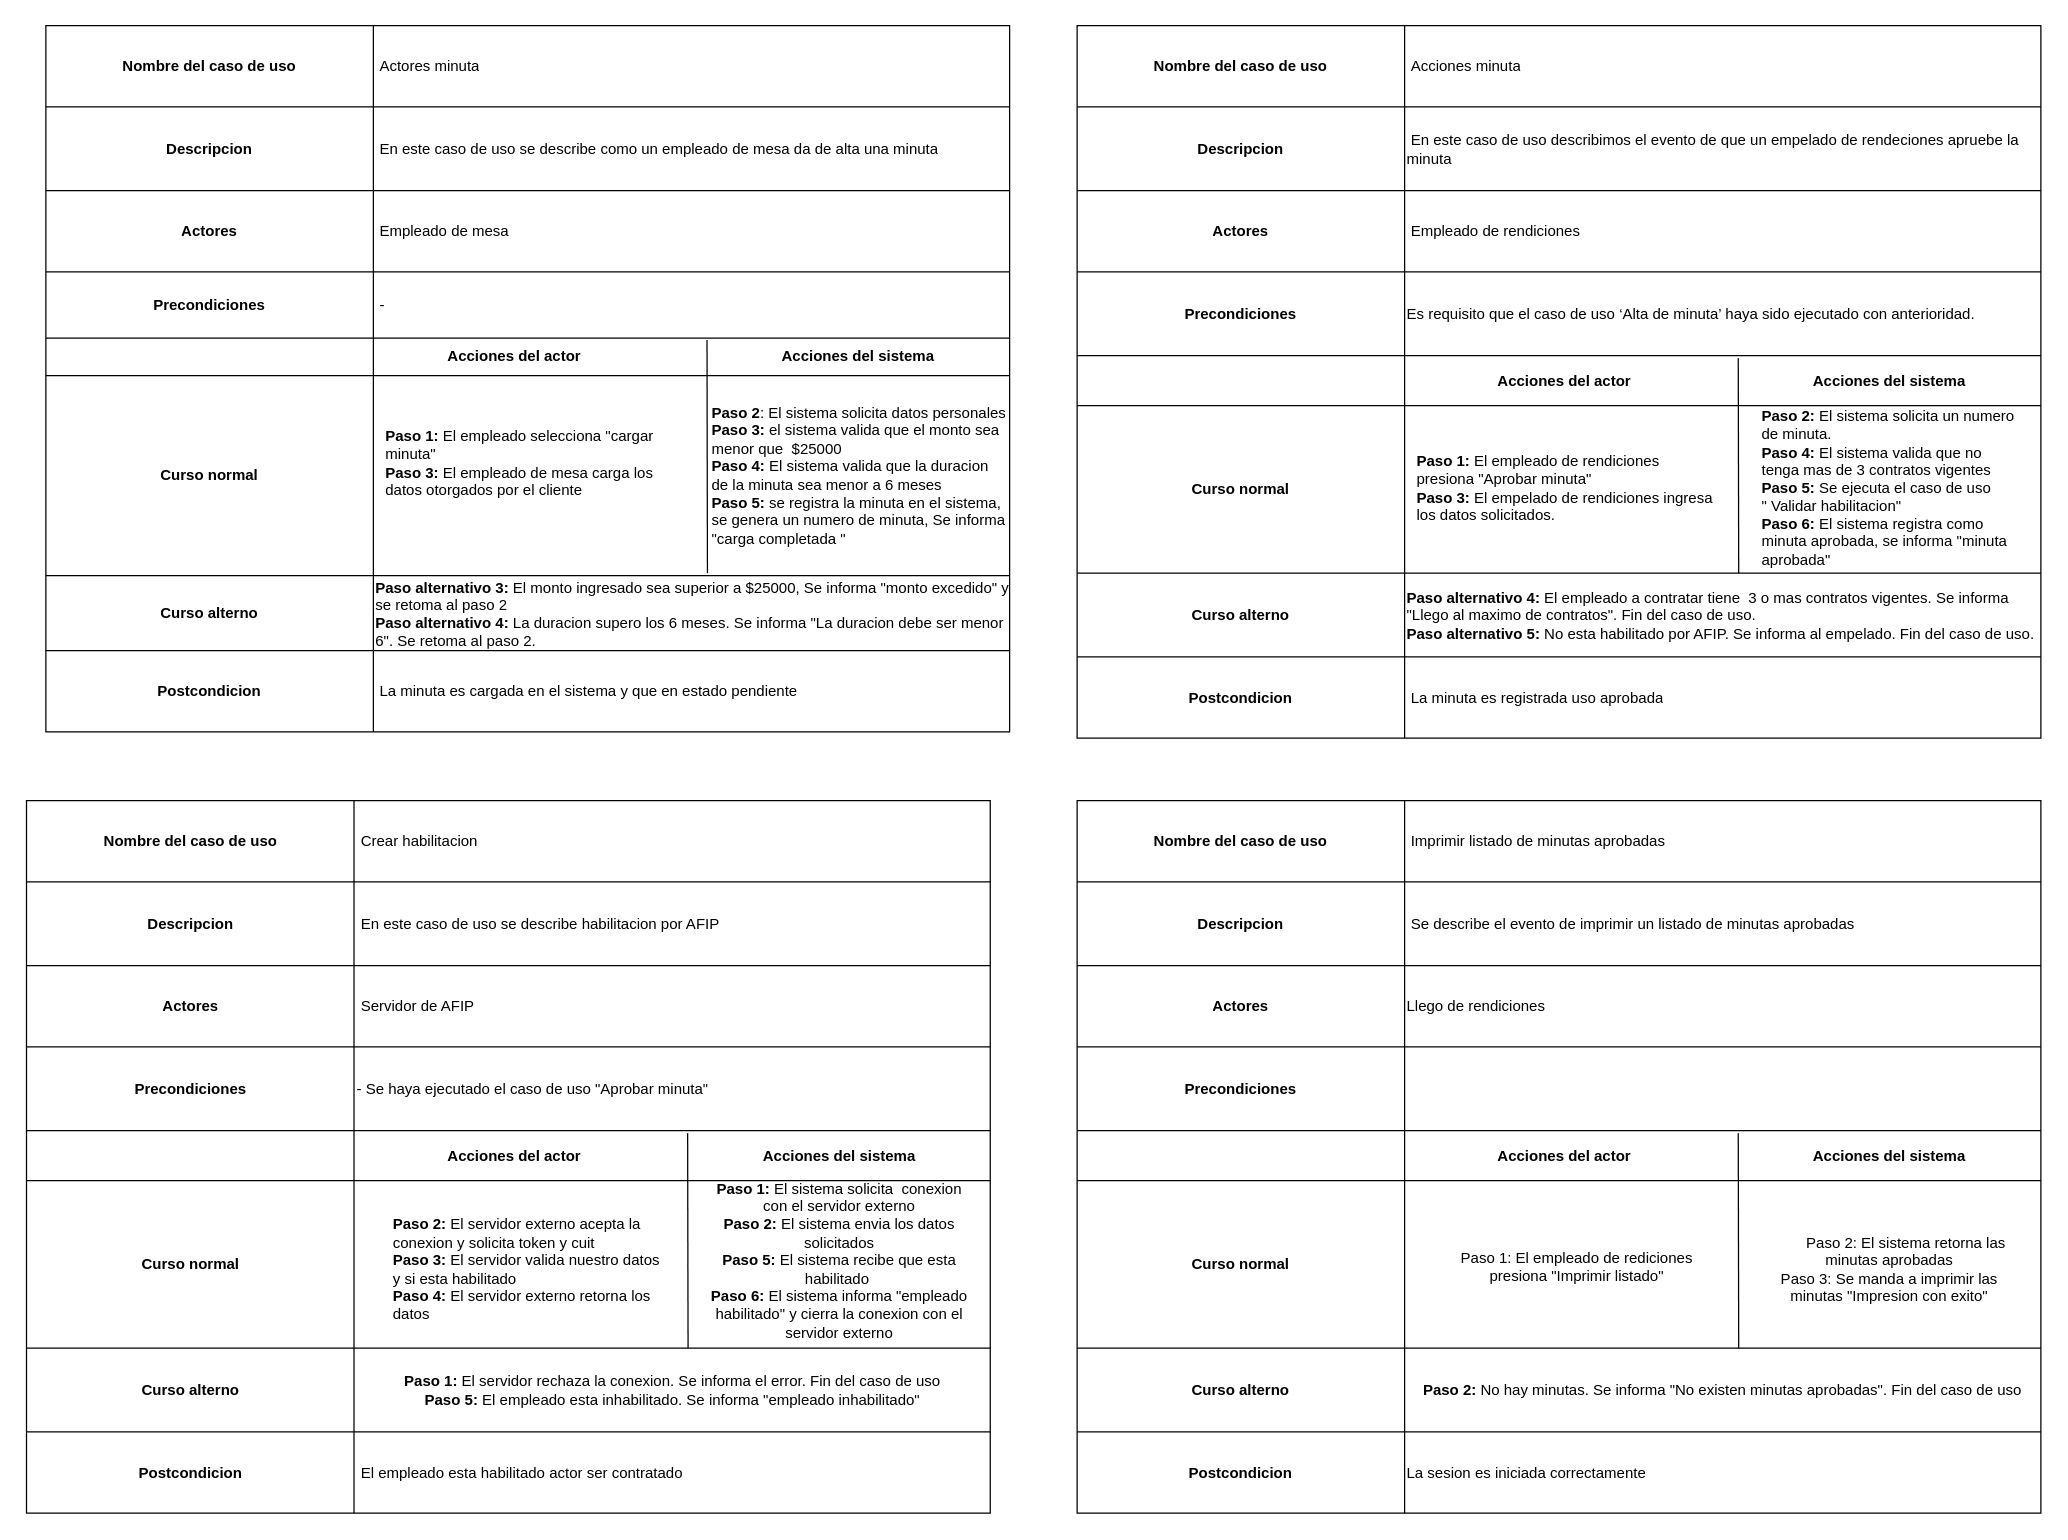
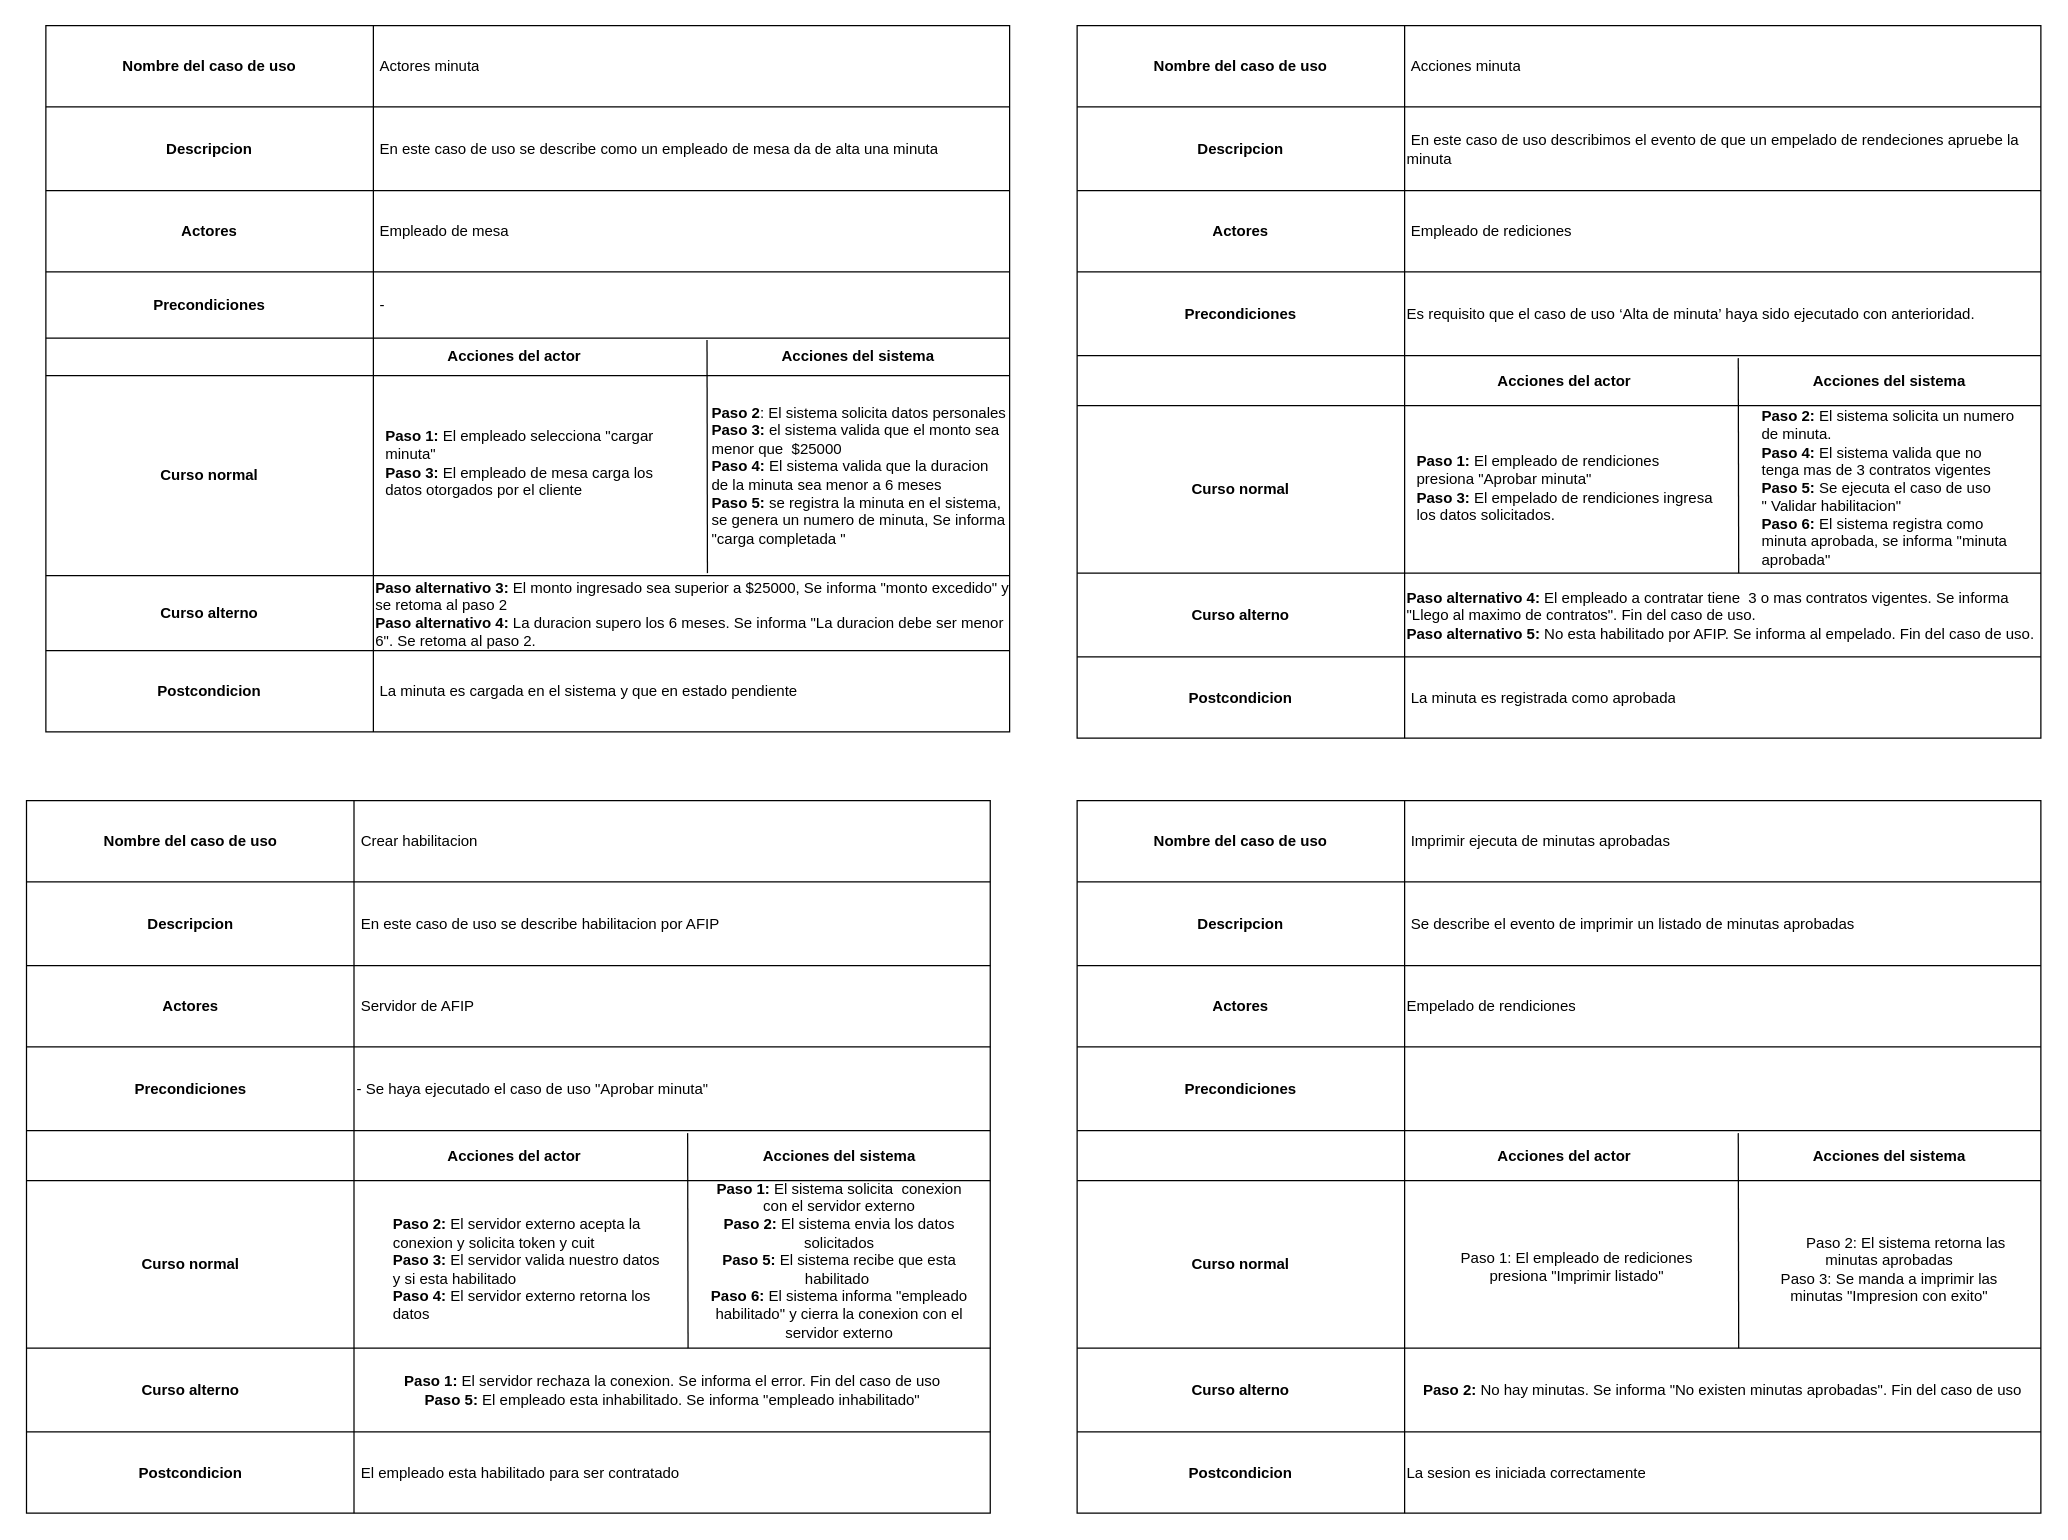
(1494, 232) -> (1490, 232)
(1544, 698) -> (1549, 698)
(1545, 842) -> (1549, 842)
(1481, 1007) -> (1494, 1007)
(537, 1473) -> (533, 1473)
